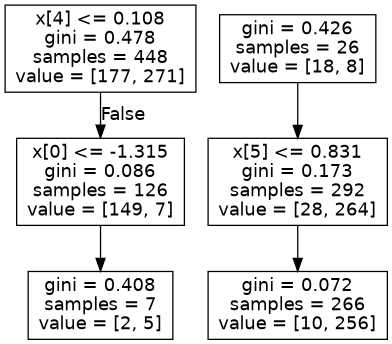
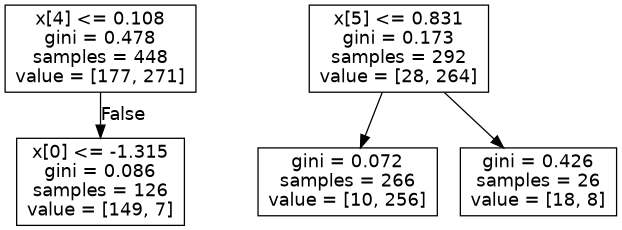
(298, 104) -> (469, 116)
(101, 305) -> none
